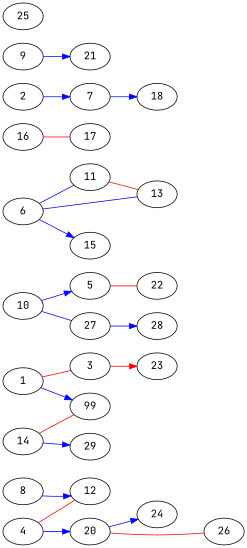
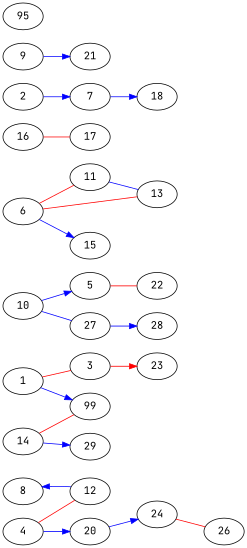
(23, 16) -> (23, 16)
(124, 186) -> (124, 186)
(57, 194) -> (57, 194)
(90, 203) -> (90, 203)
(53, 496) -> (60, 486)
(157, 535) -> (191, 523)
